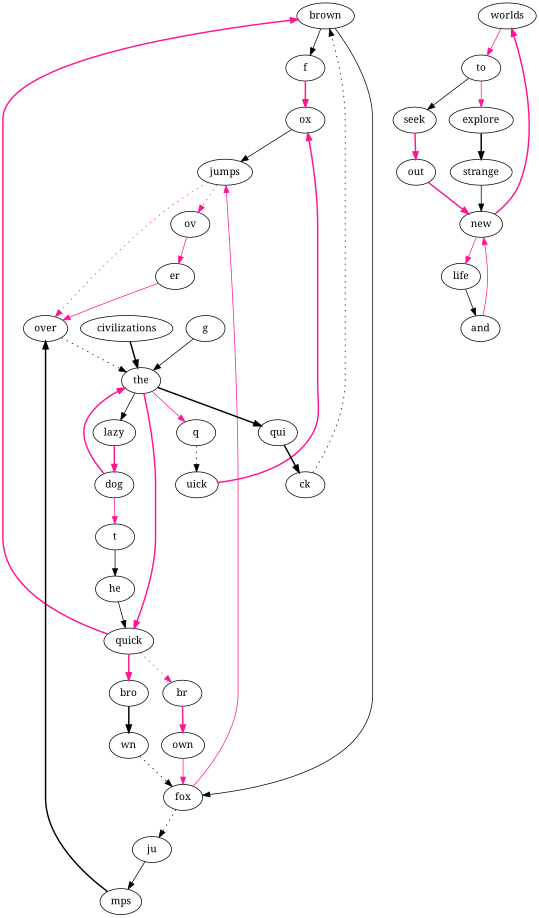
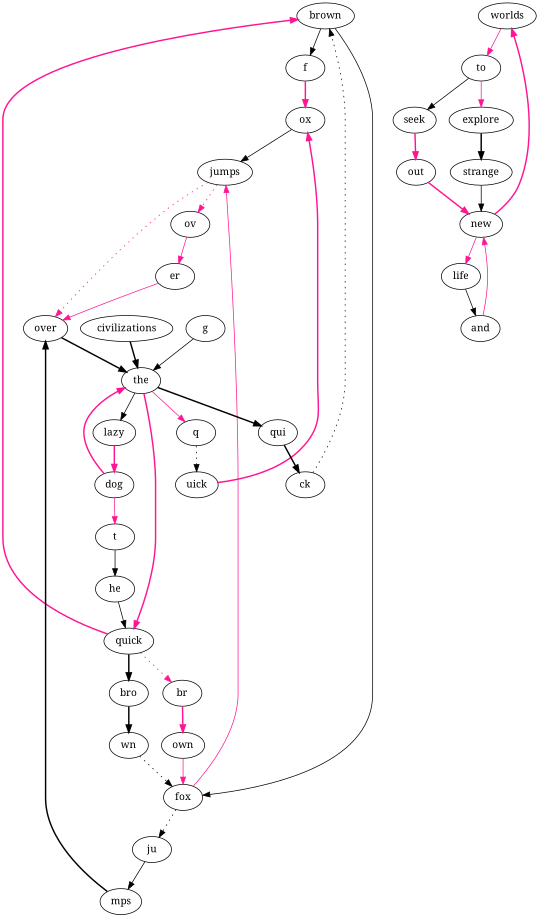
(91, 353) -> (91, 353)
(129, 664) -> (129, 664)
